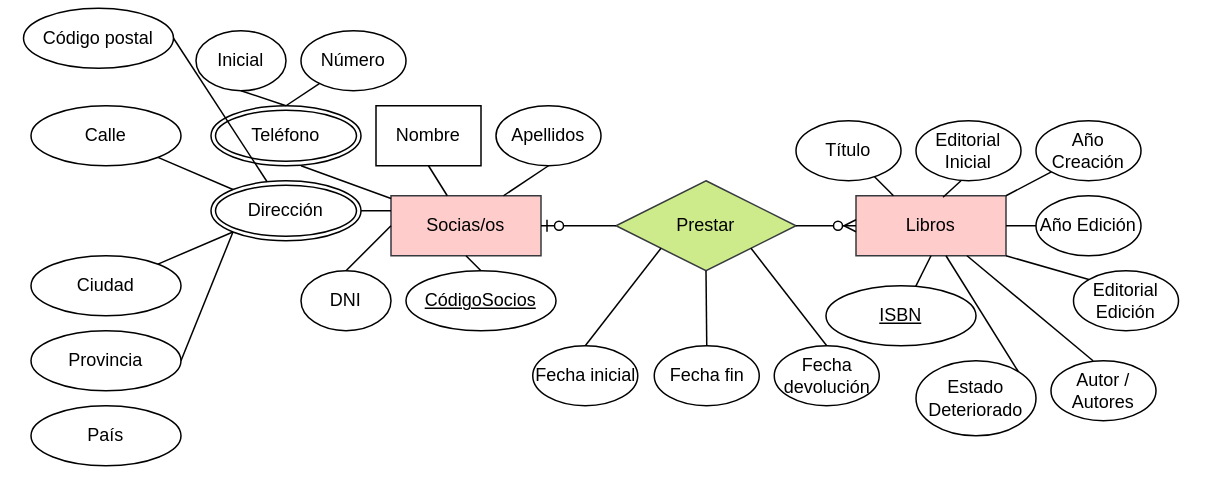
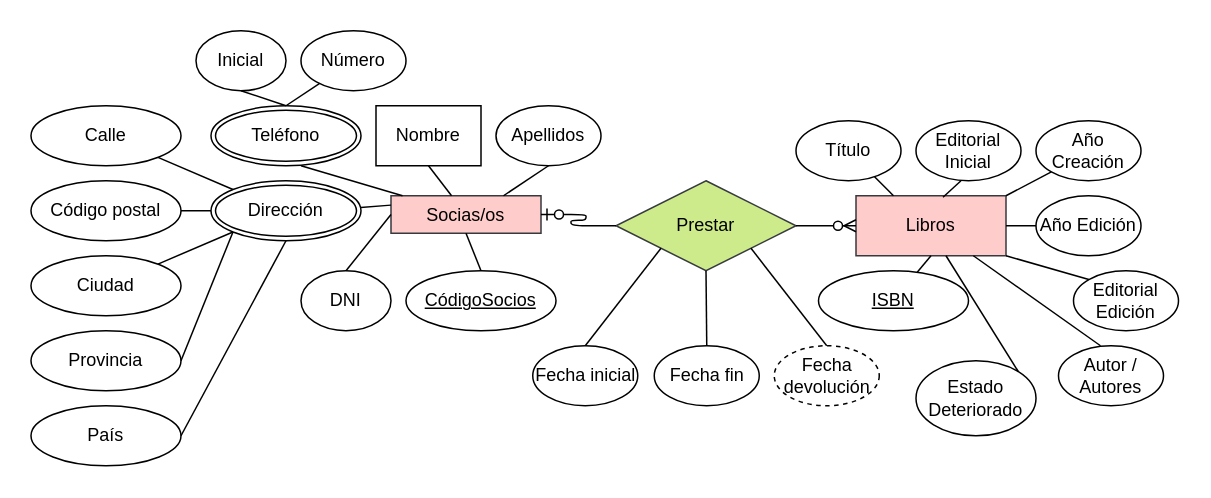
(98, 38) -> (106, 211)
(466, 226) -> (466, 215)
(901, 316) -> (893, 301)
none -> (233, 338)
(827, 376) -> (827, 376)
(1103, 391) -> (1111, 376)
